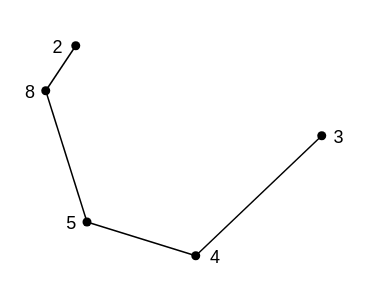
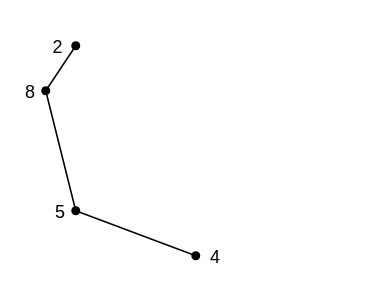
(322, 136) -> none
(259, 195) -> none
(87, 222) -> (76, 211)
